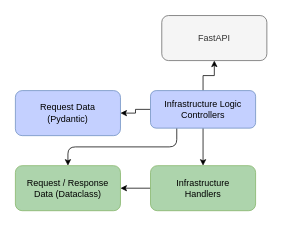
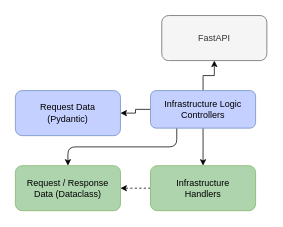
(138, 188) -> (138, 188)
